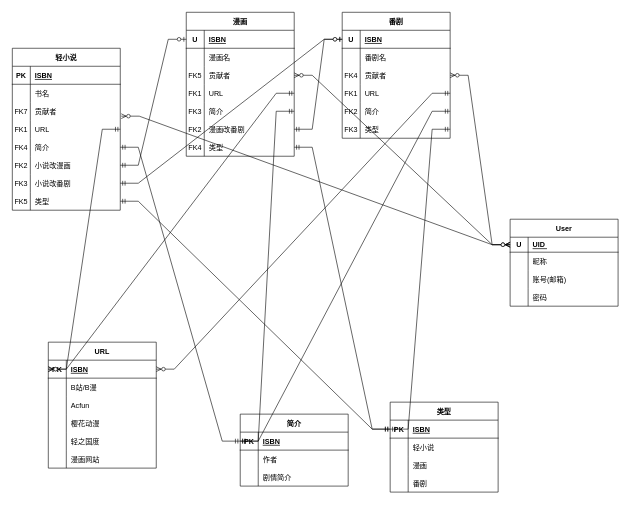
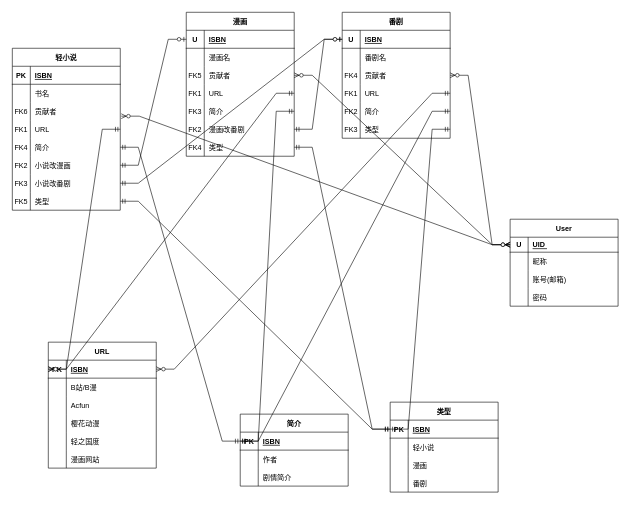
(21, 112) -> (21, 112)
